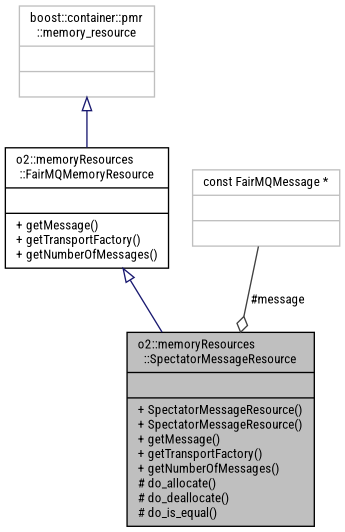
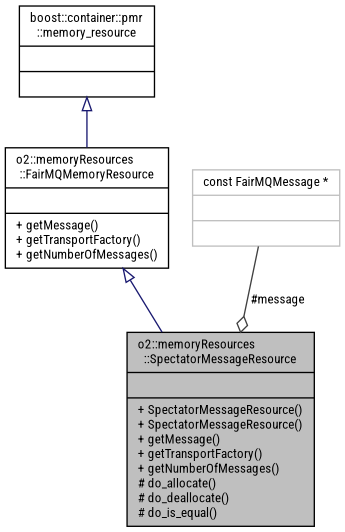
(87, 51) -> (87, 51)
